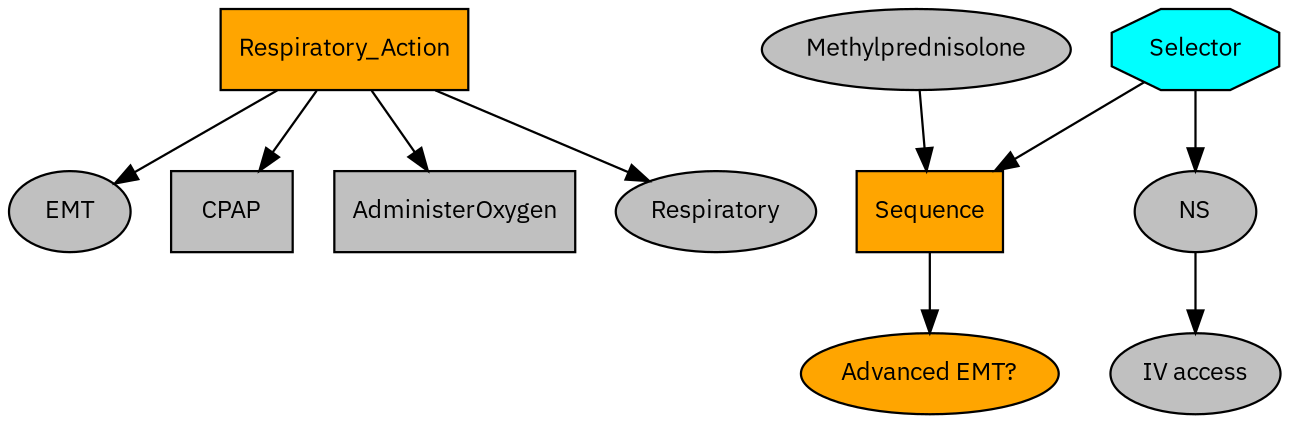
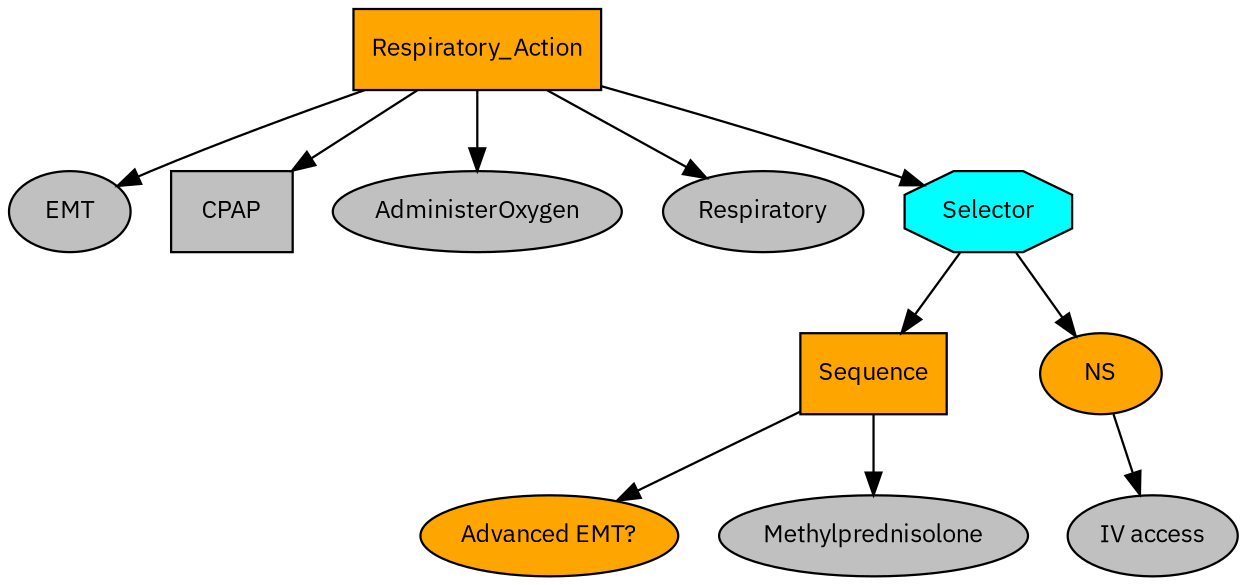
(922, 120) -> (874, 444)
none -> (752, 130)
(455, 212) -> (477, 212)
(1195, 212) -> (1101, 374)
